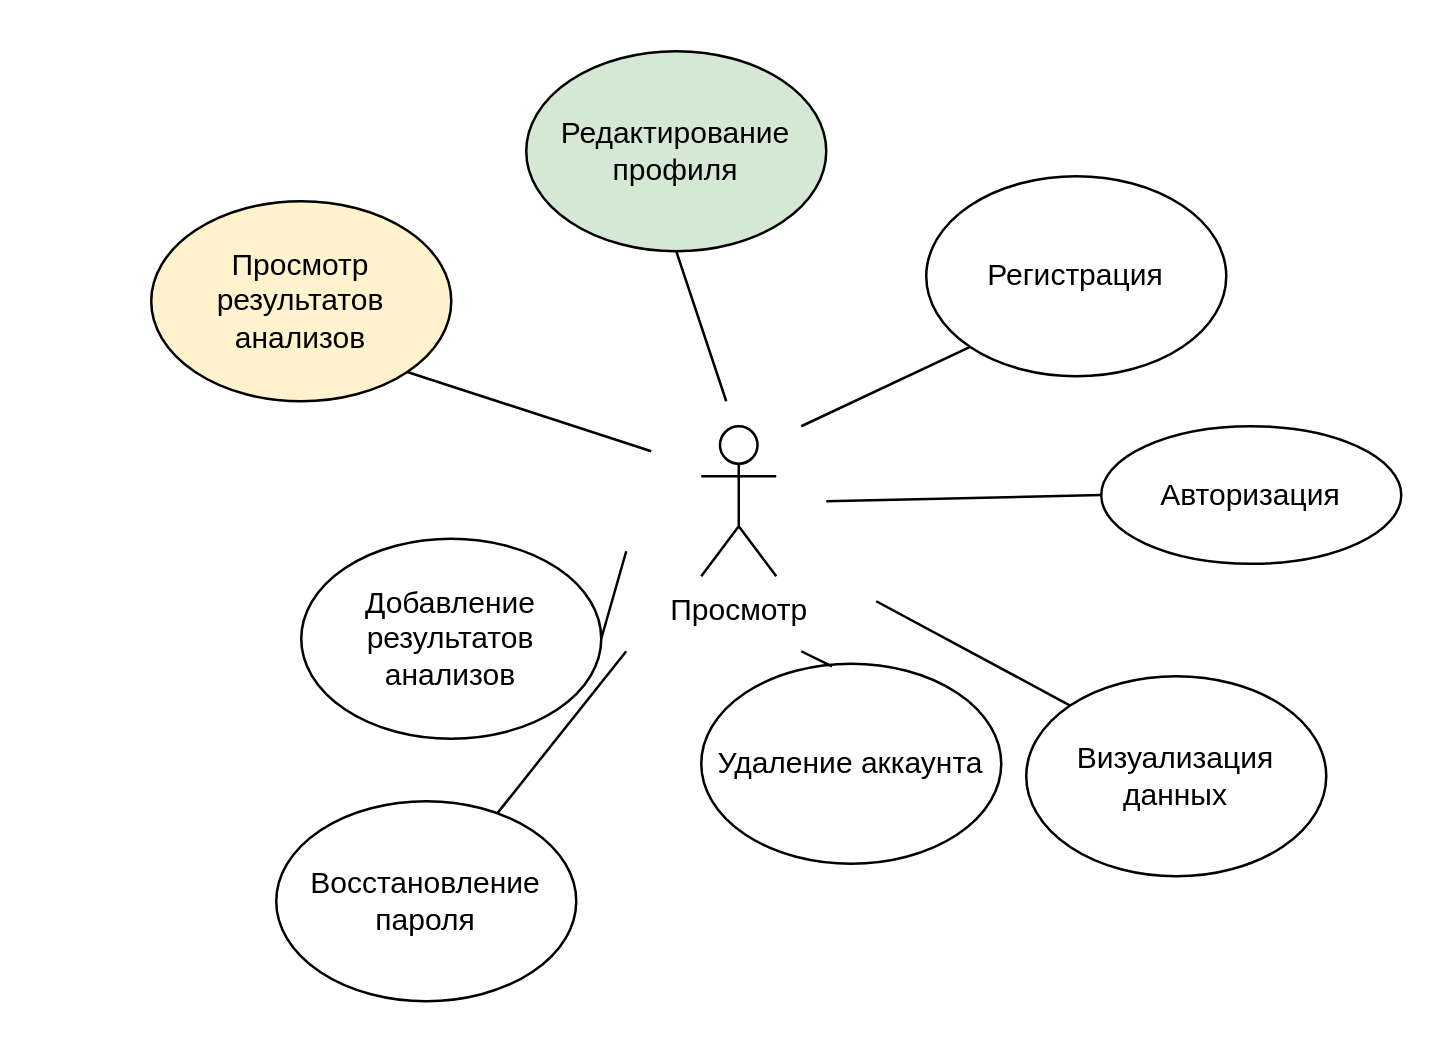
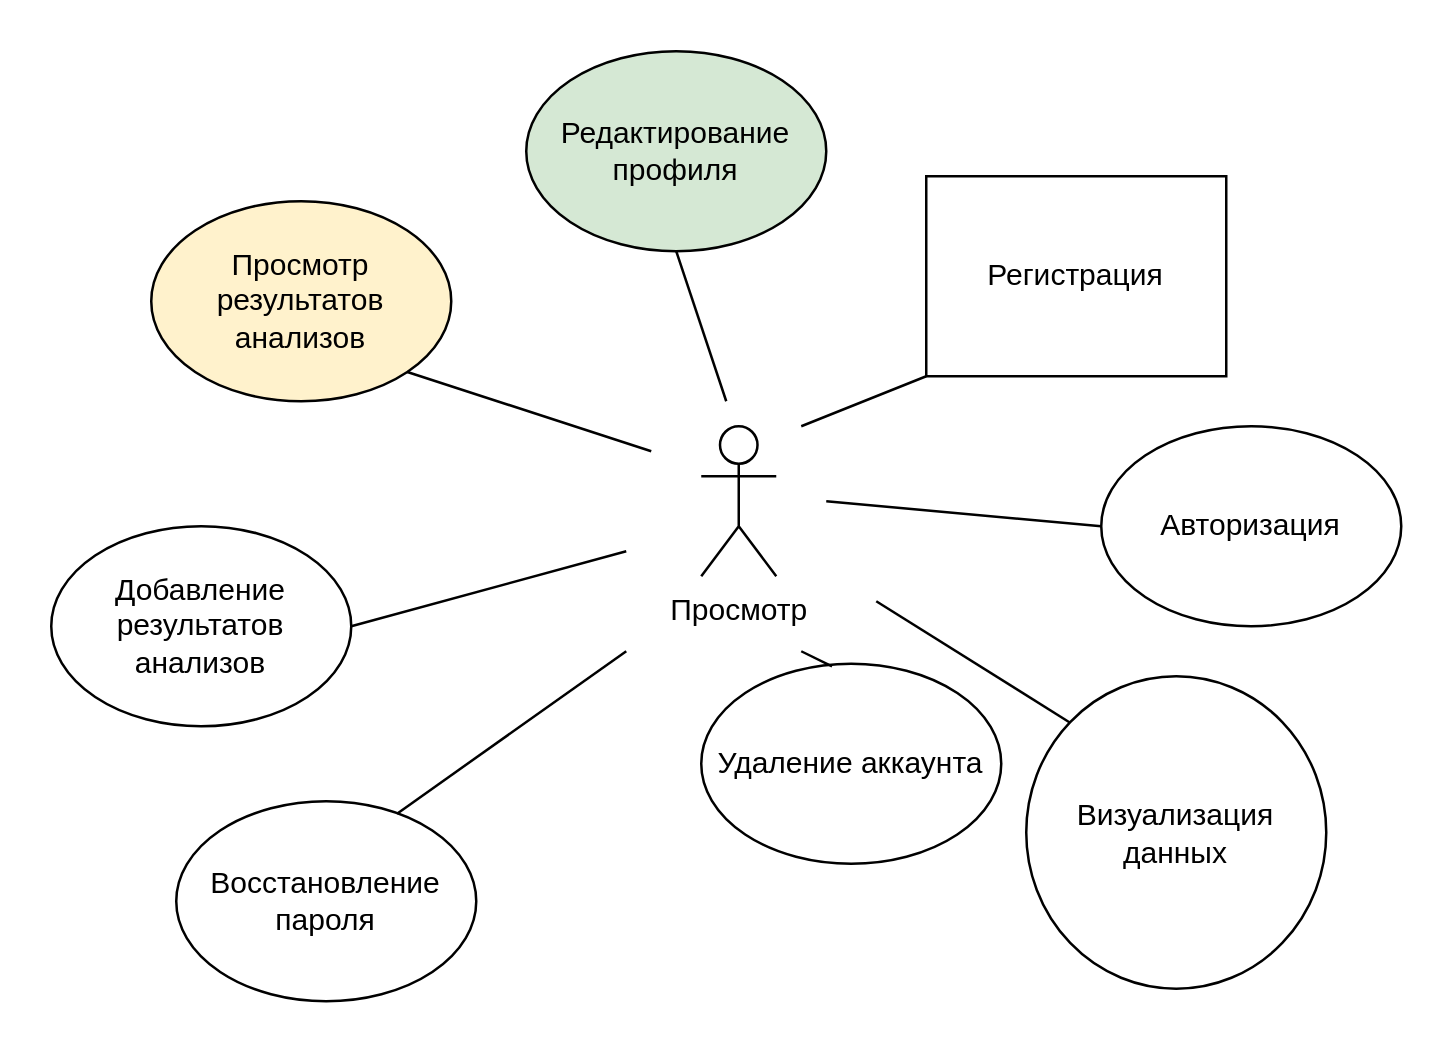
(1076, 276) -> (1076, 276)
(1251, 495) -> (1251, 526)
(451, 639) -> (201, 626)
(1176, 776) -> (1176, 833)
(426, 901) -> (326, 901)
